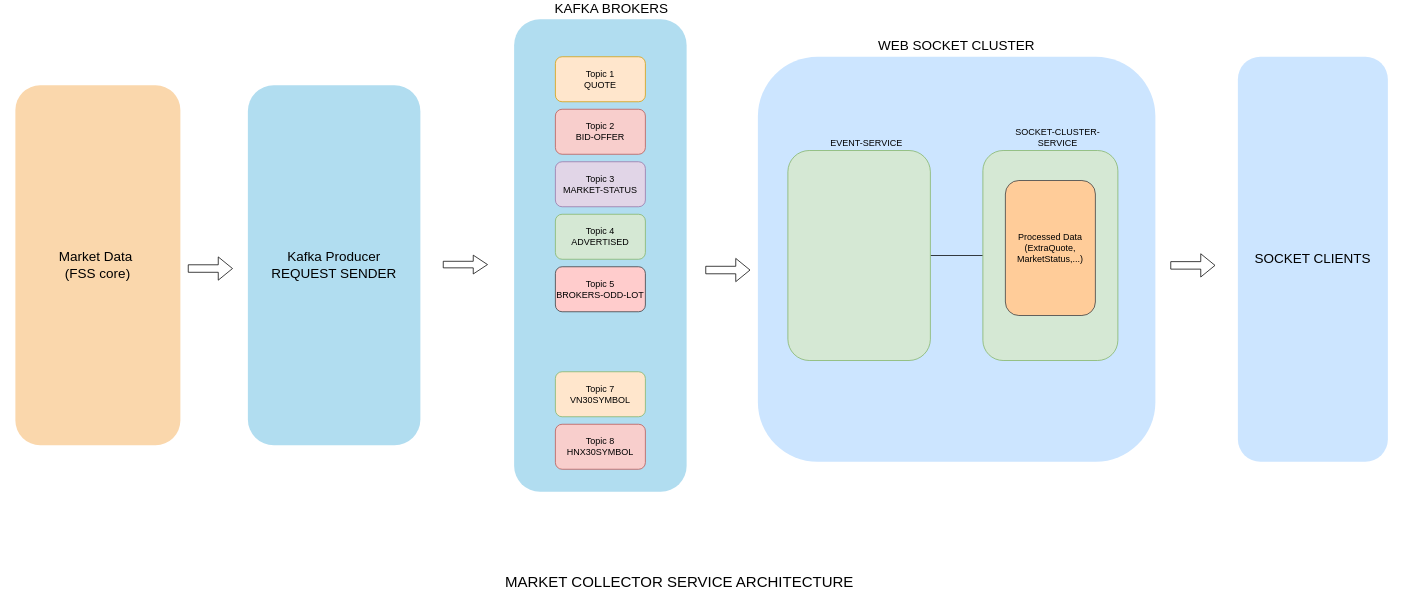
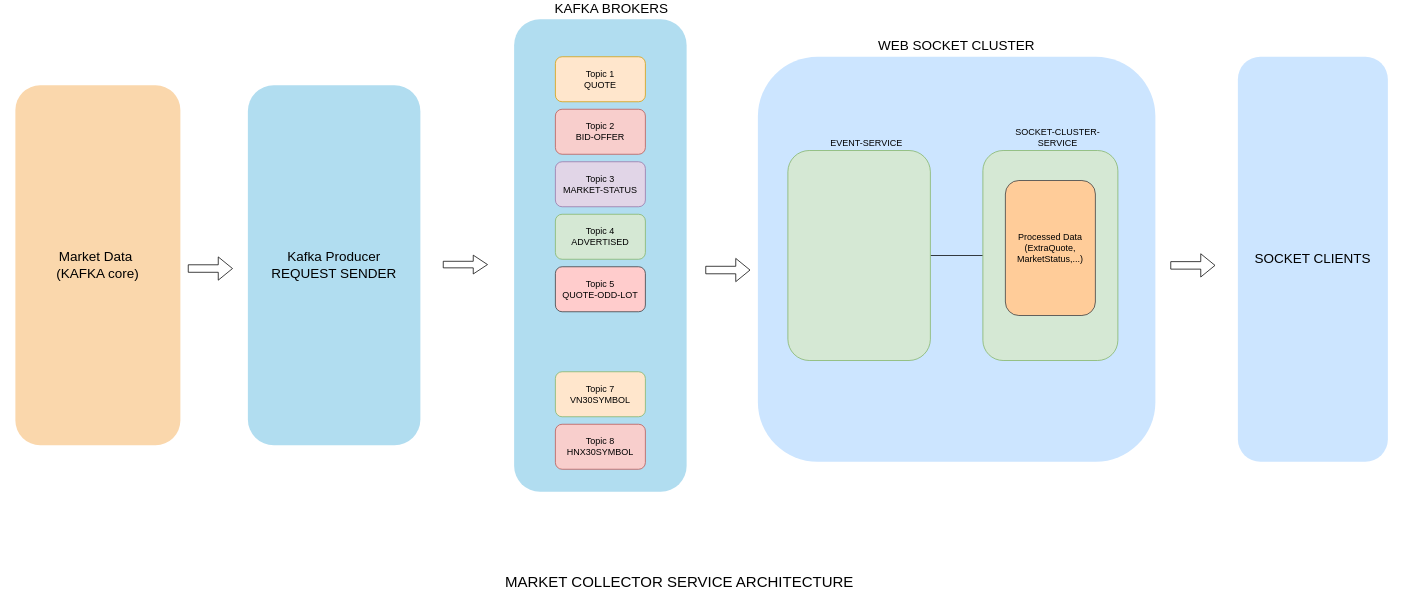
(98, 265) -> (98, 265)
(600, 289) -> (600, 289)
